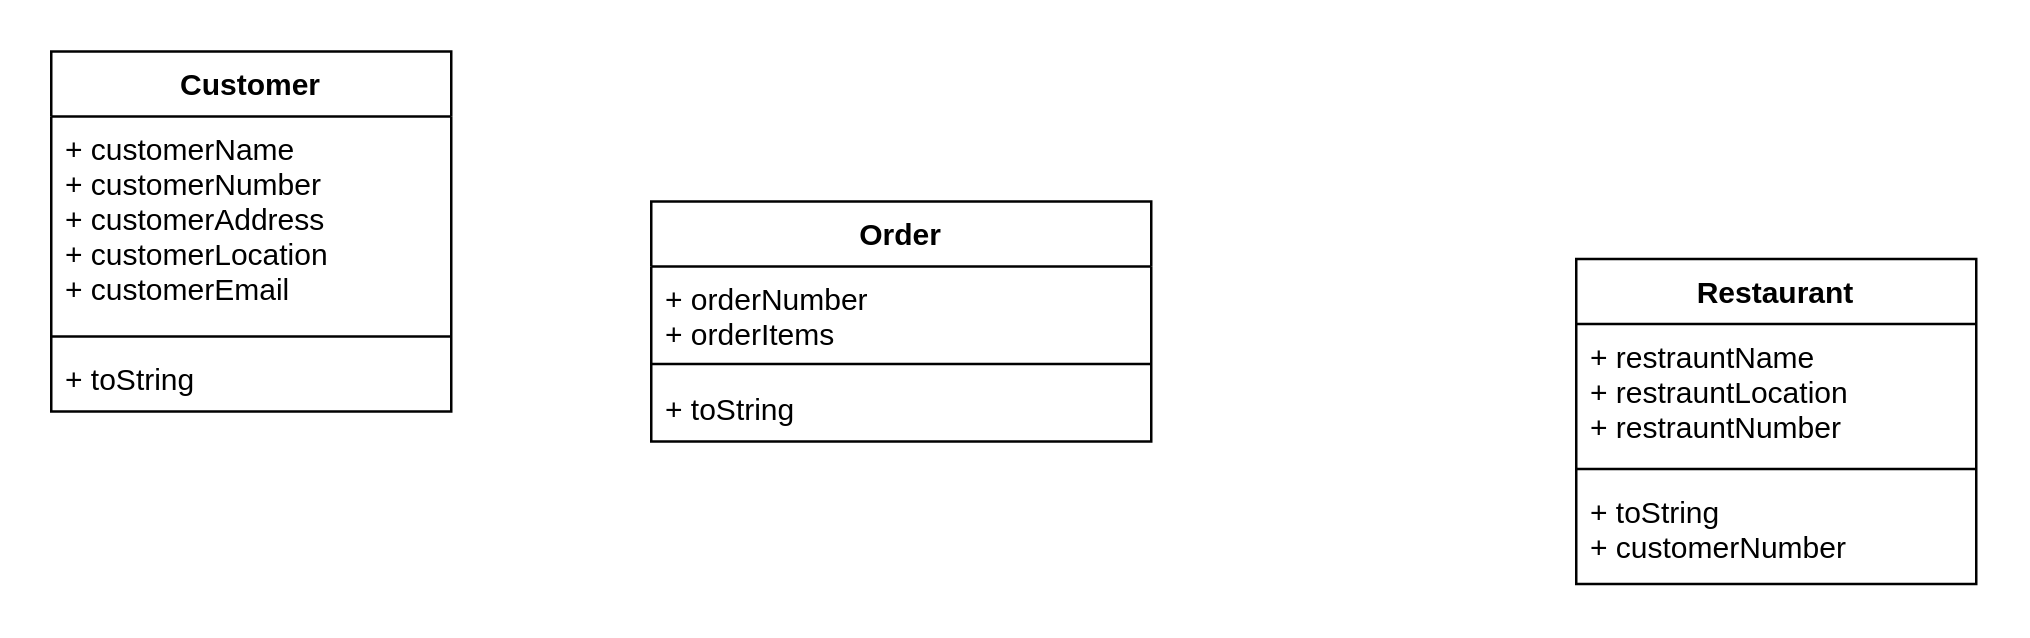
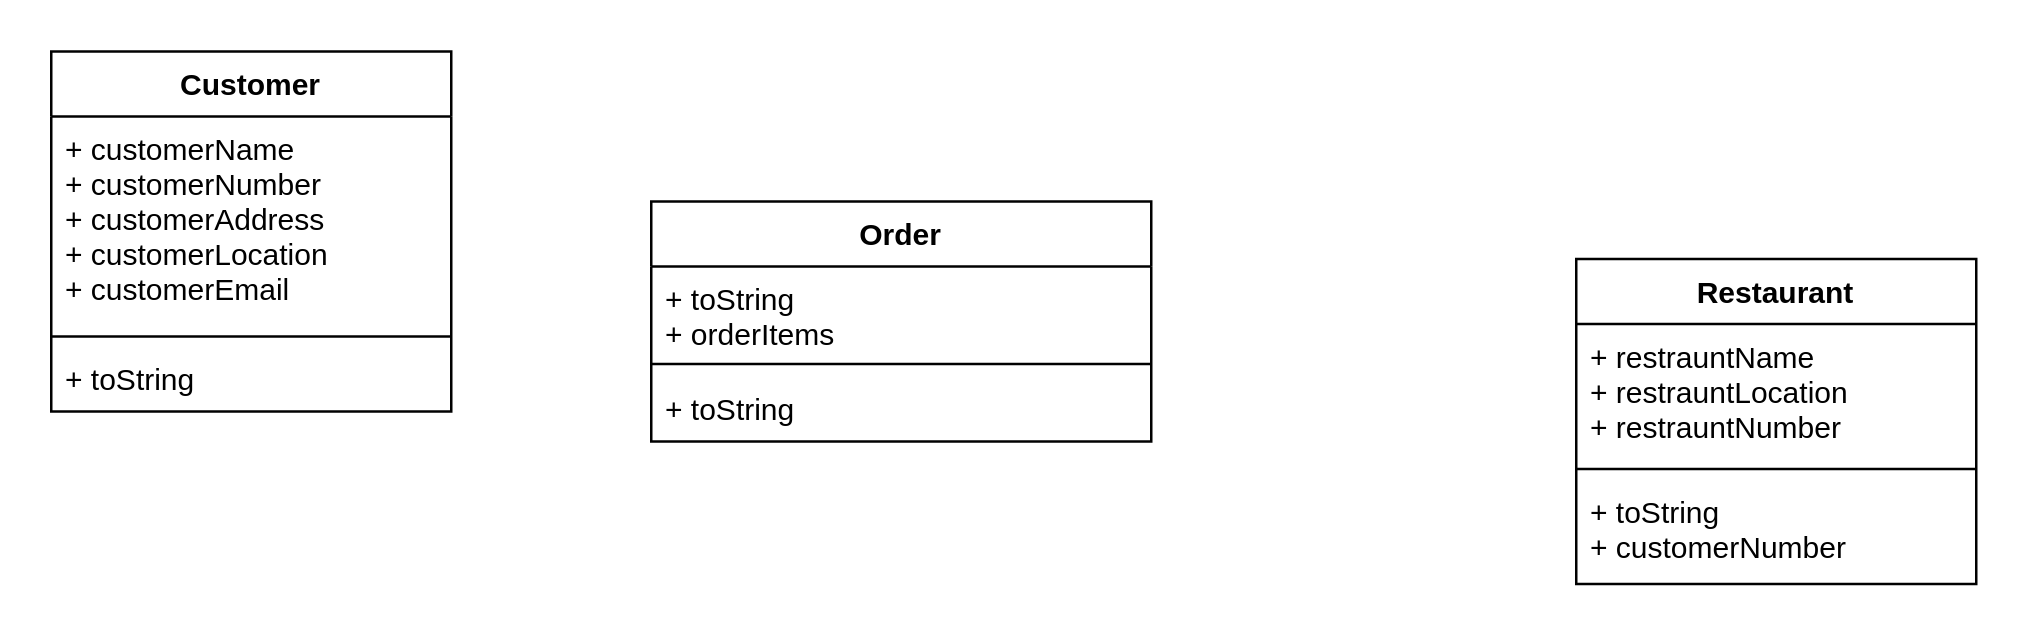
(770, 300) -> (741, 300)
